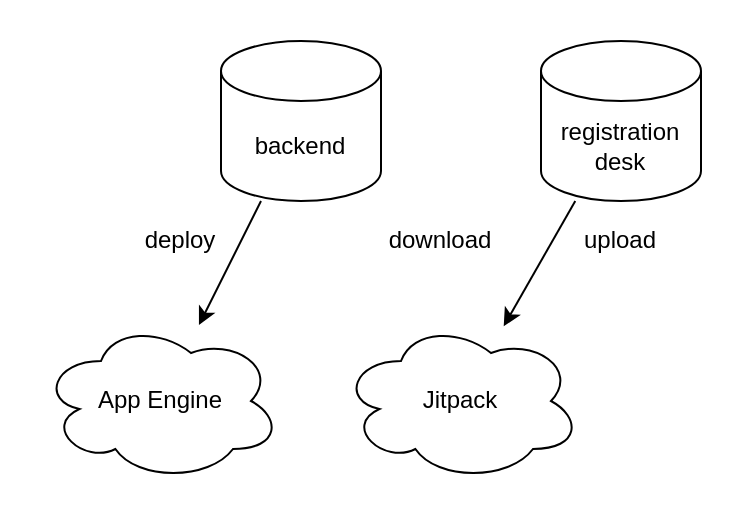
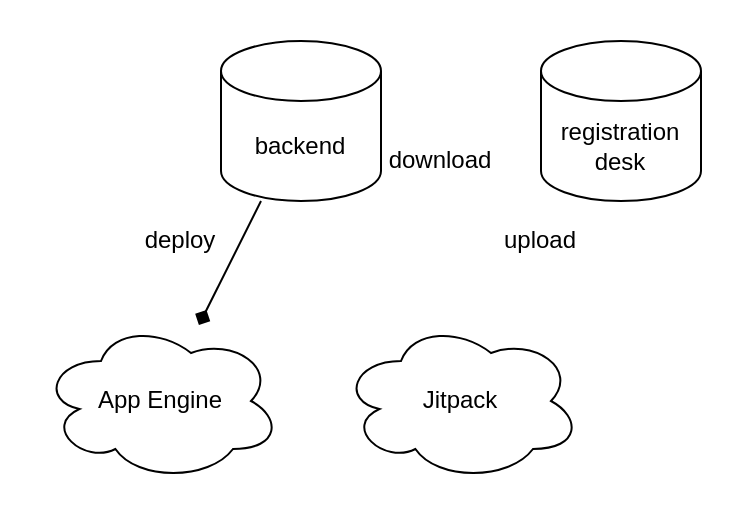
(441, 241) -> (441, 161)
(621, 241) -> (541, 241)
(543, 258) -> none
(206, 311) -> (206, 311)
